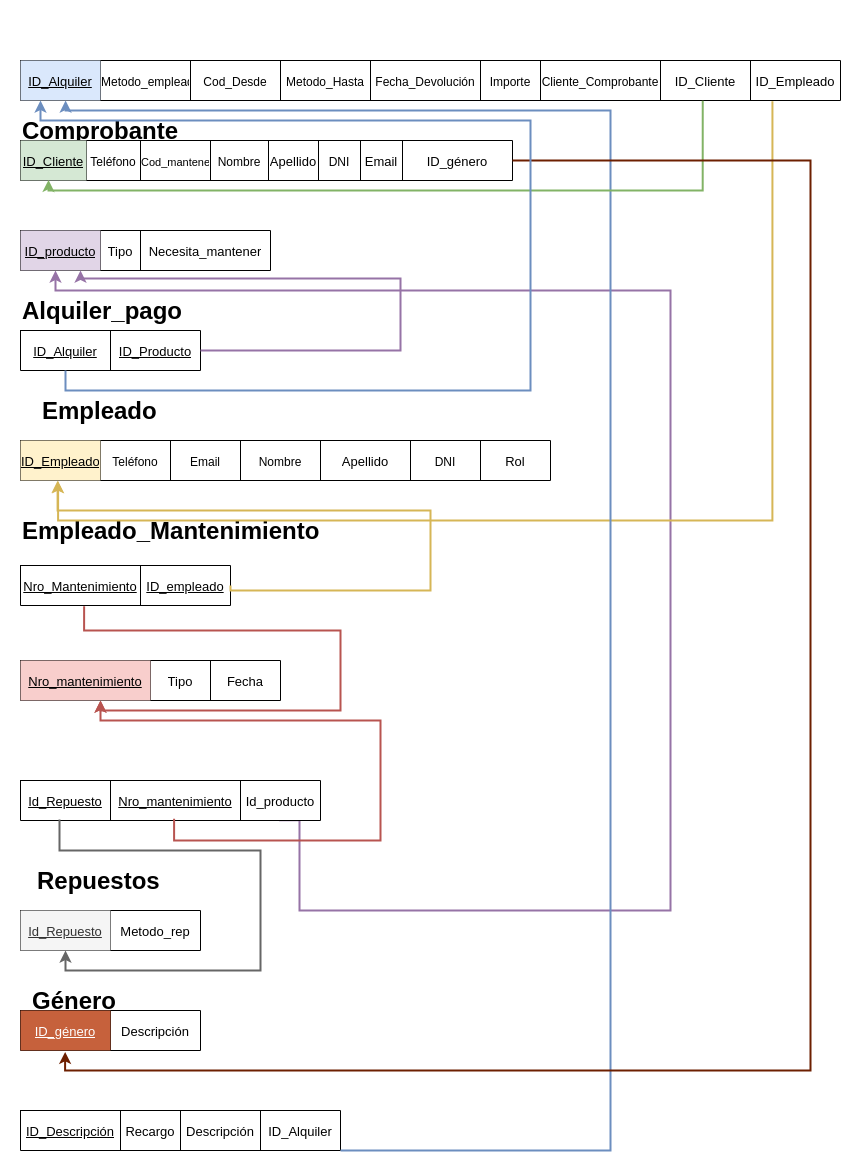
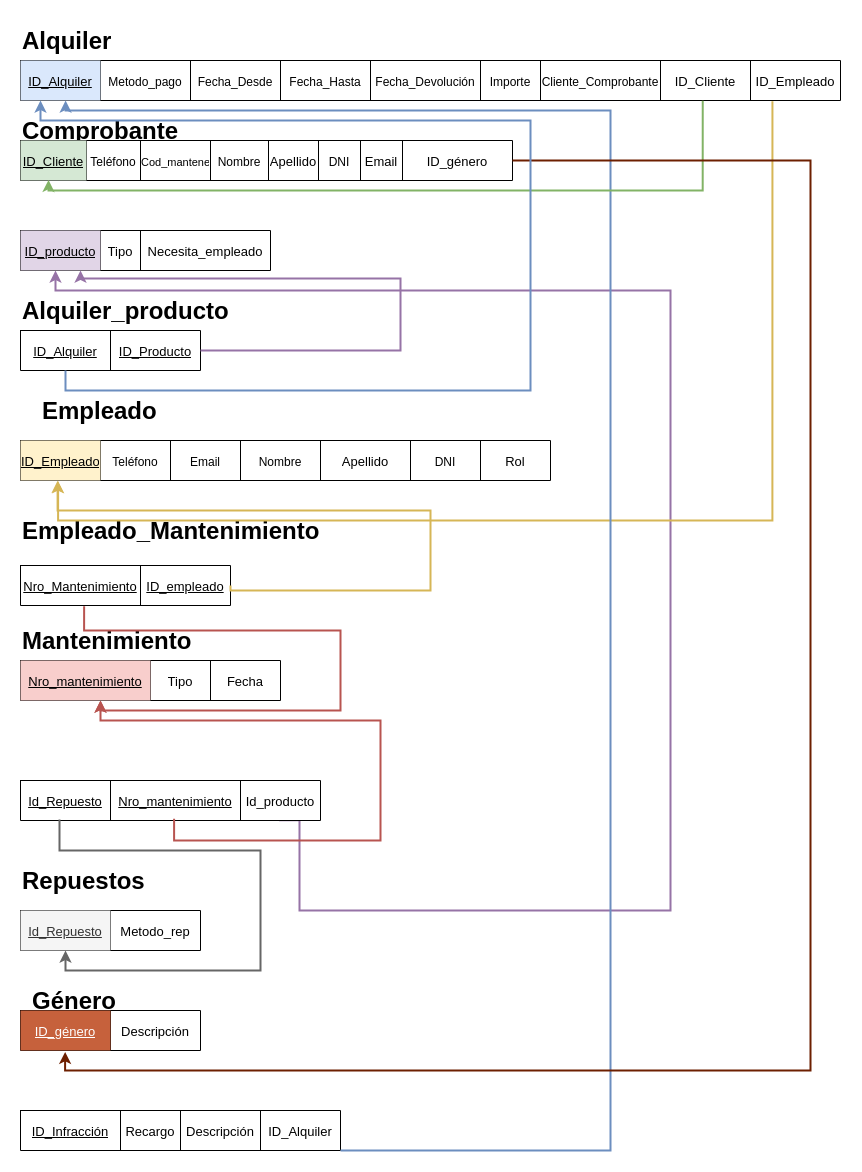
none -> (111, 41)
(146, 81) -> (146, 81)
(236, 81) -> (236, 81)
(326, 81) -> (326, 81)
(206, 251) -> (206, 251)
(62, 305) -> (75, 305)
none -> (111, 641)
(126, 881) -> (111, 881)
(71, 1131) -> (71, 1131)
